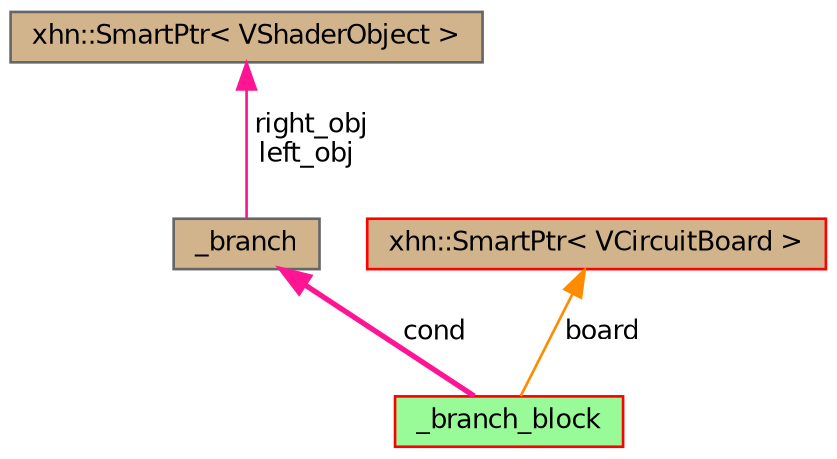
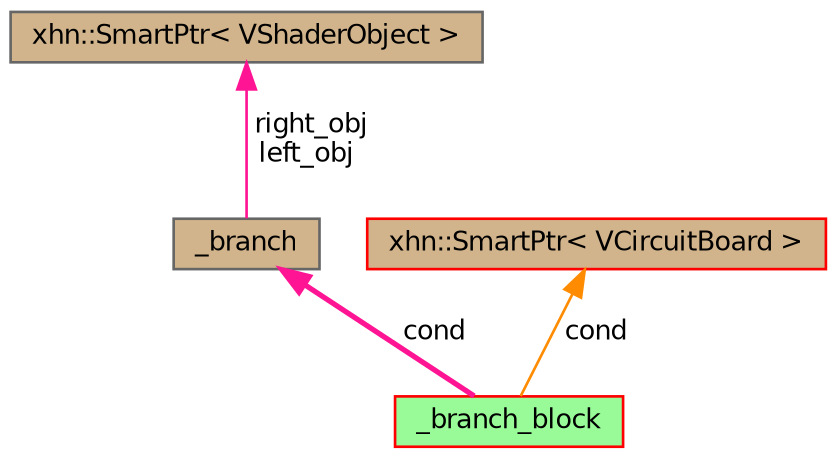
(598, 333) -> (593, 333)
